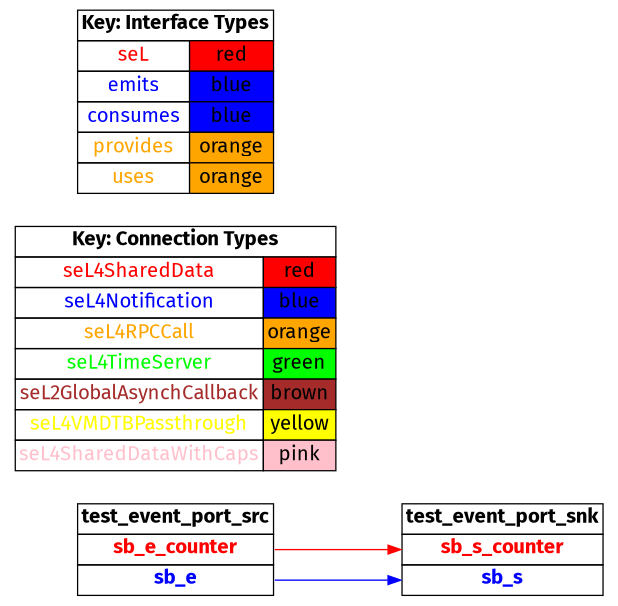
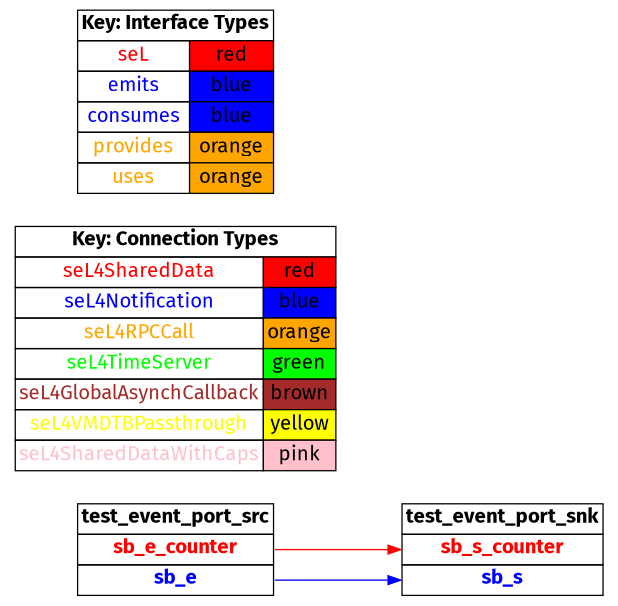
(139, 393) -> (139, 393)
